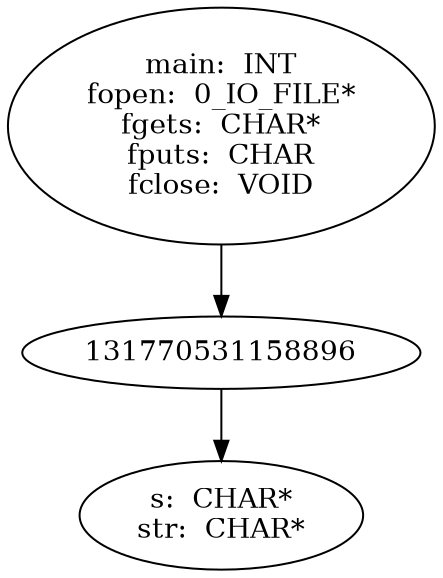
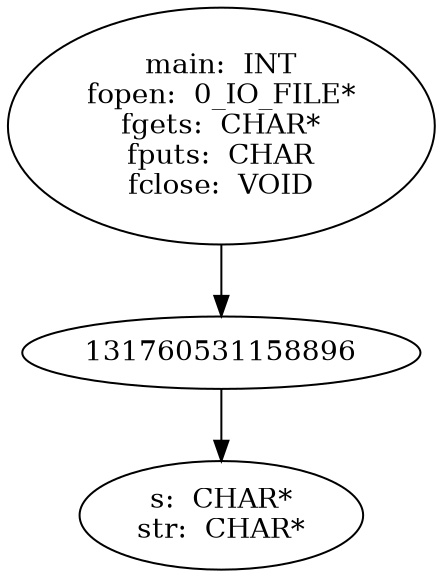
(221, 353) -> (221, 353)
